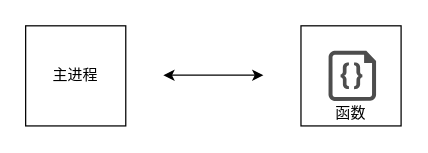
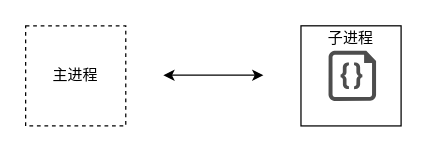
none -> (351, 38)
(76, 76) -> (76, 76)
(351, 113) -> none
